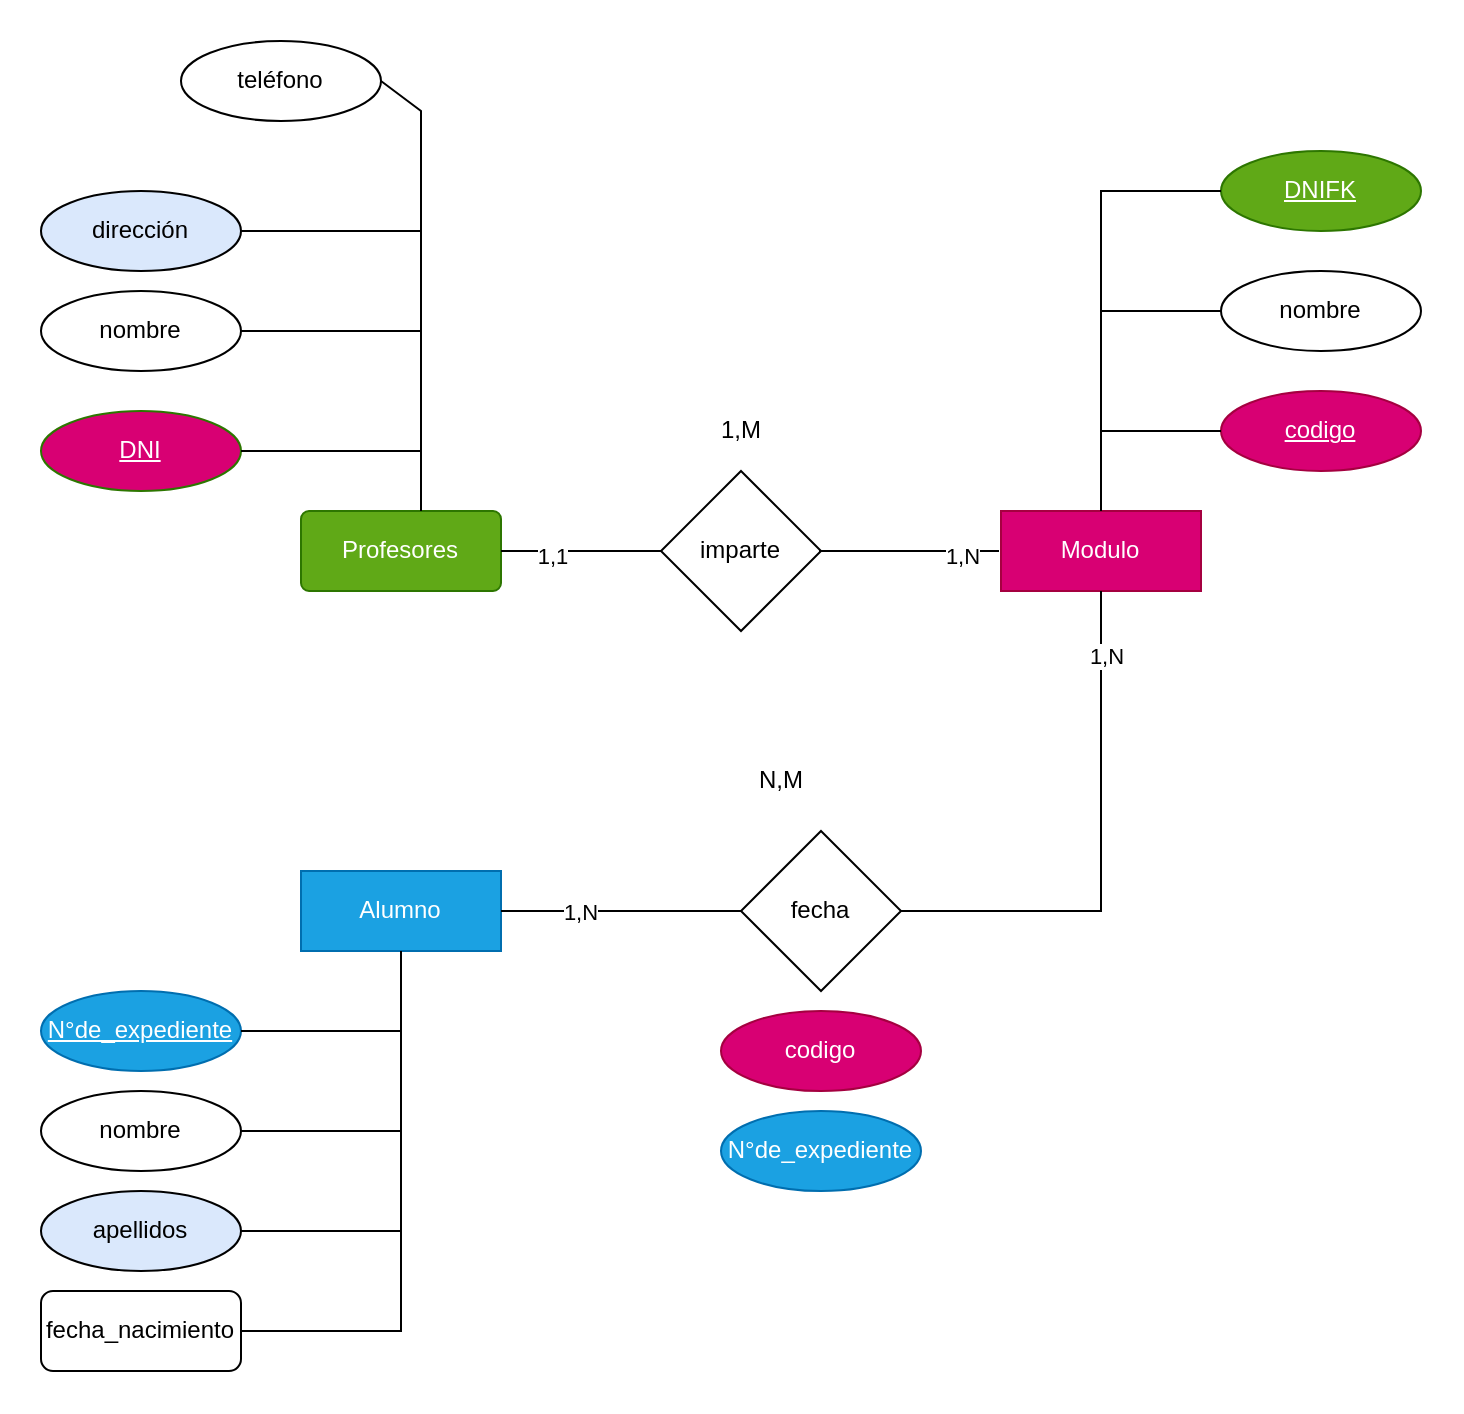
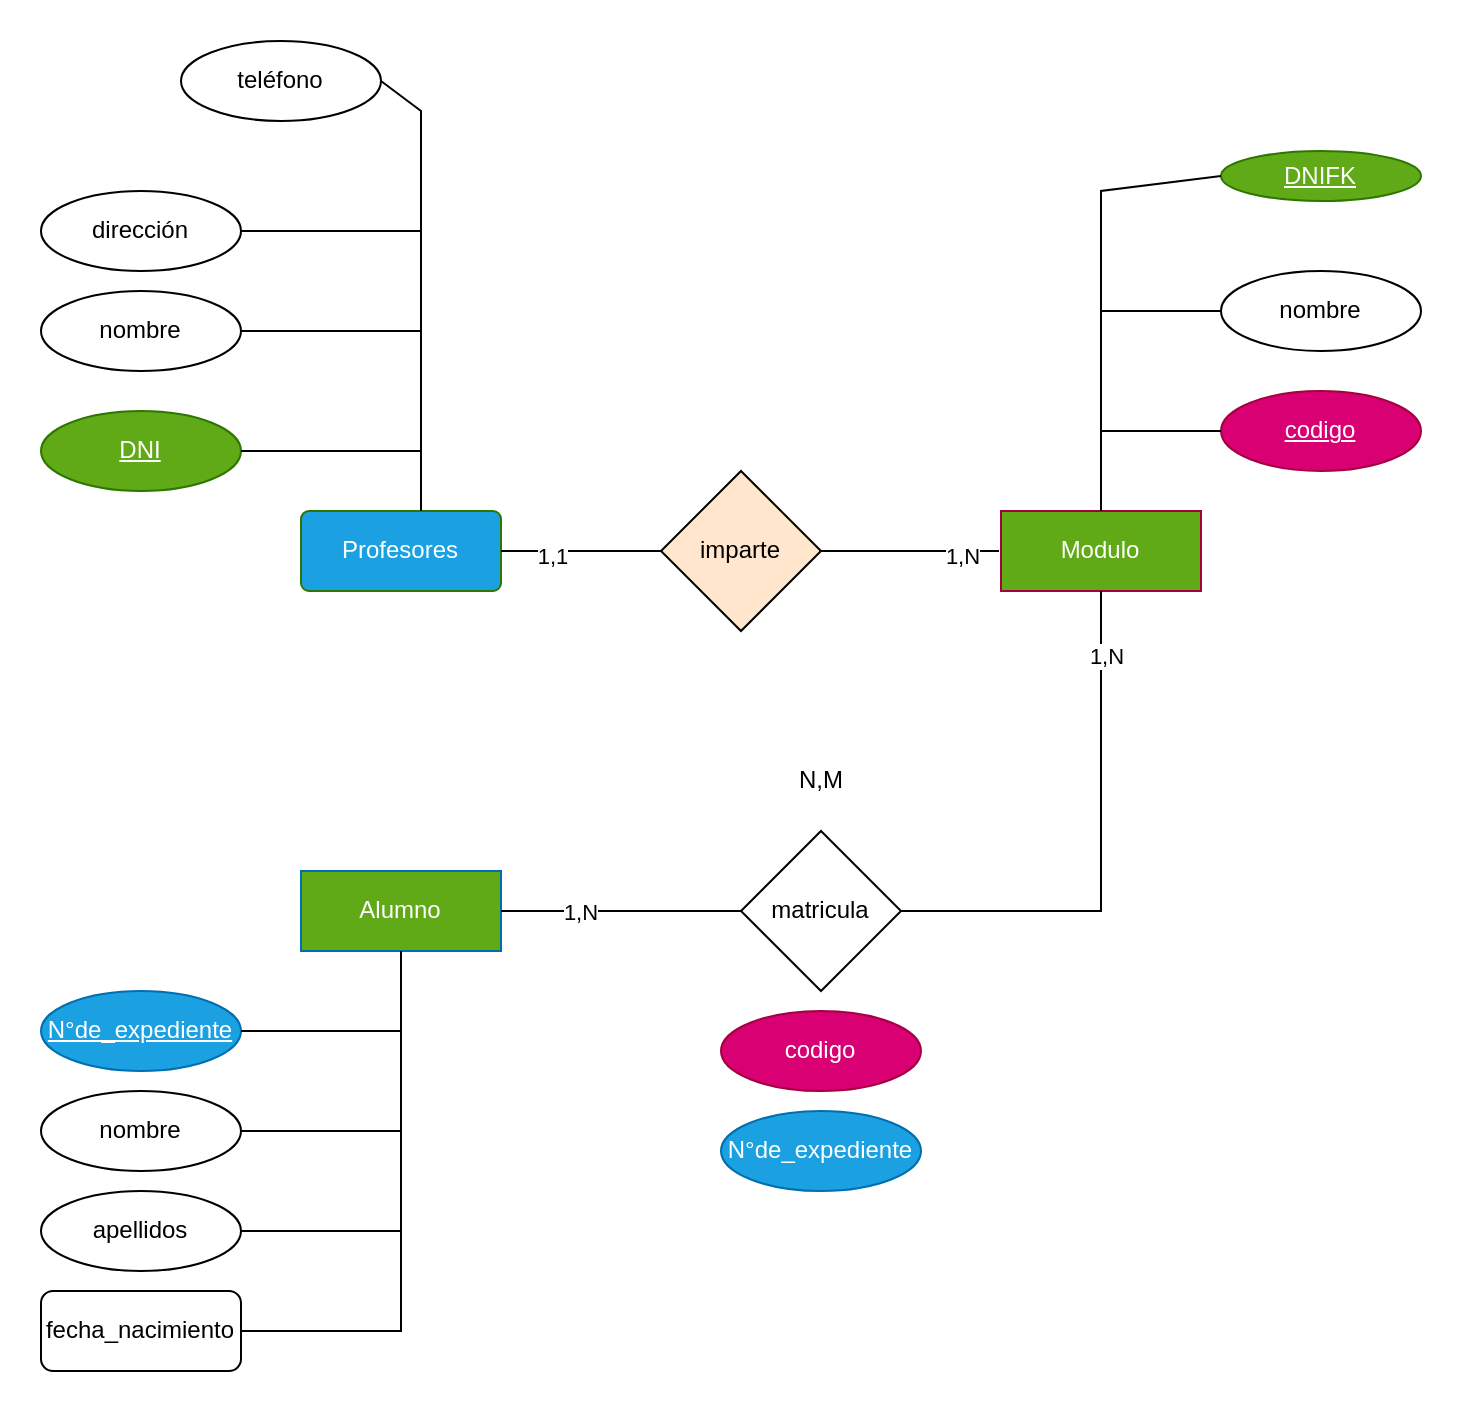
(1321, 191) -> (1321, 176)
(141, 231) -> (141, 231)
(741, 431) -> none
(141, 451) -> (141, 451)
(401, 551) -> (401, 551)
(741, 551) -> (741, 551)
(1101, 551) -> (1101, 551)
(781, 781) -> (821, 781)
(401, 911) -> (401, 911)
(821, 911) -> (821, 911)
(141, 1231) -> (141, 1231)
